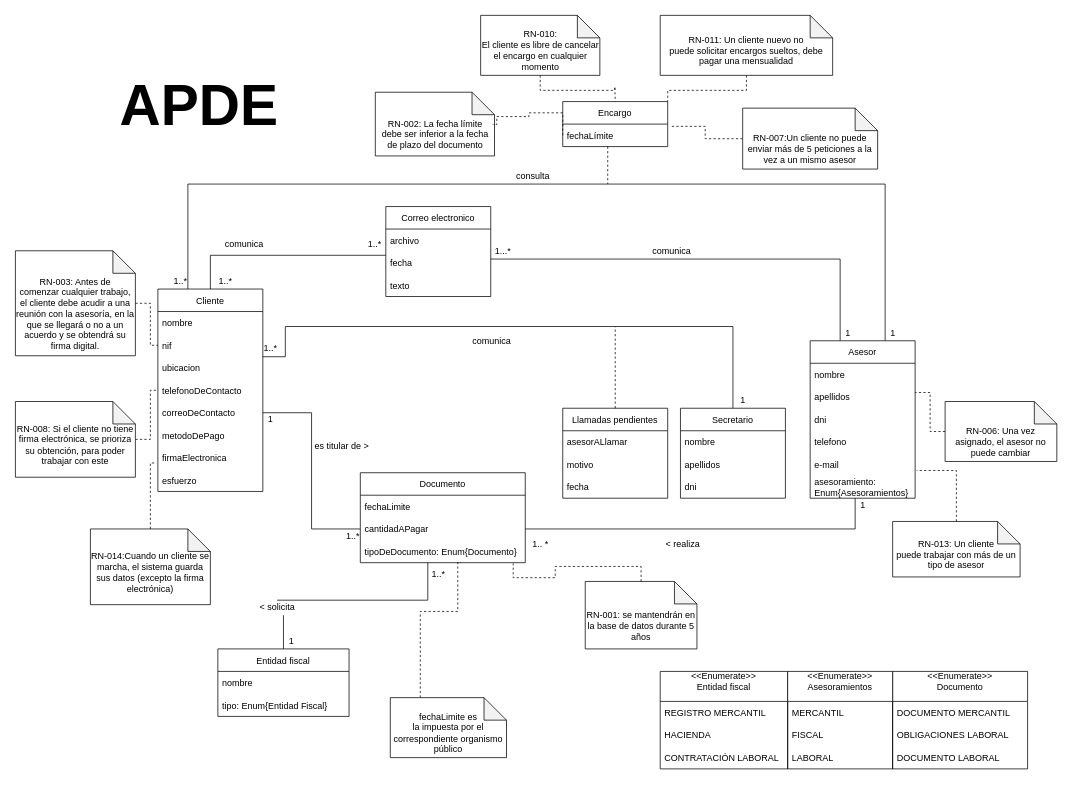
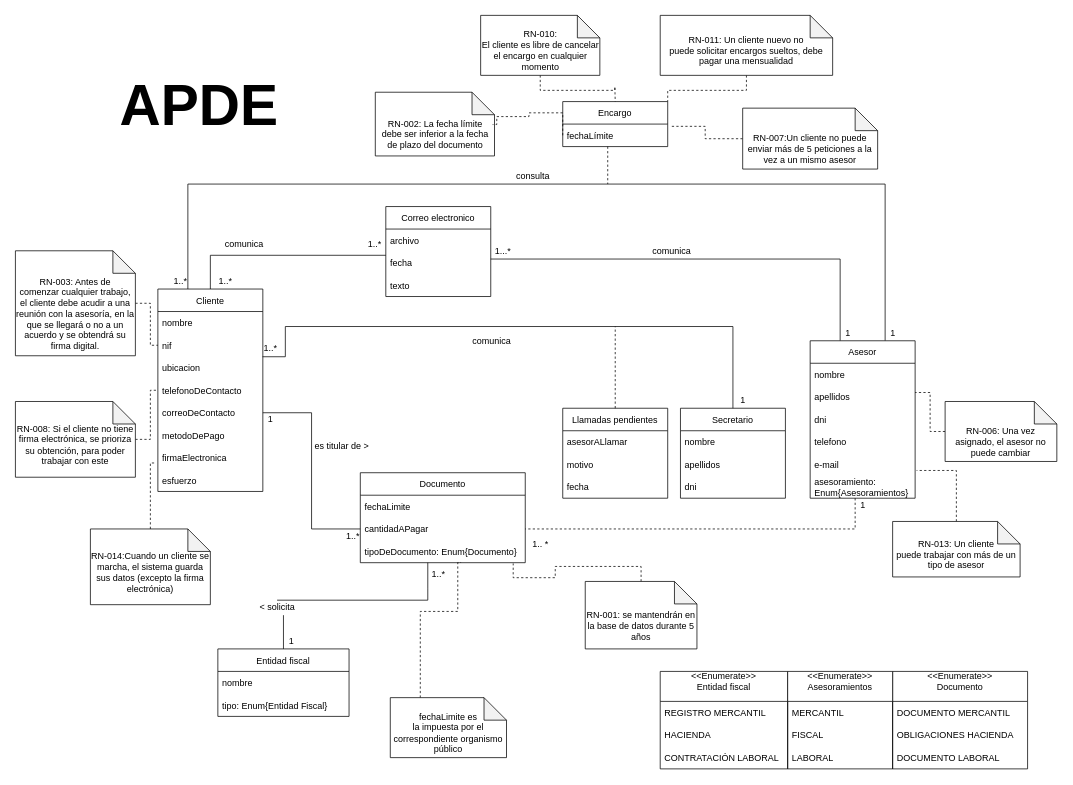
(705, 529) -> (705, 529)
(683, 544) -> none
(946, 736) -> (949, 736)
